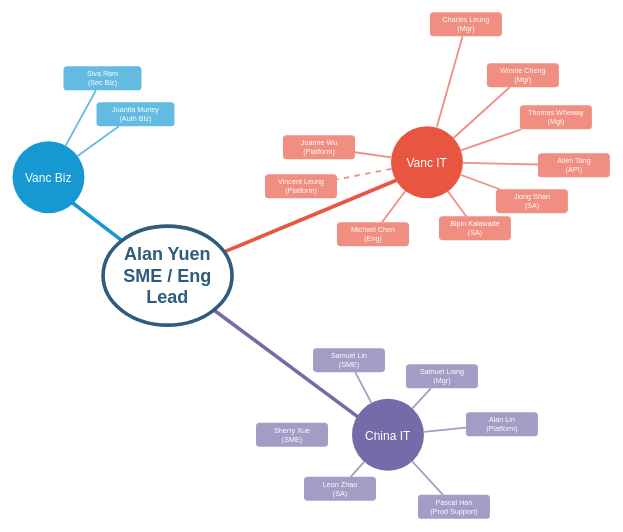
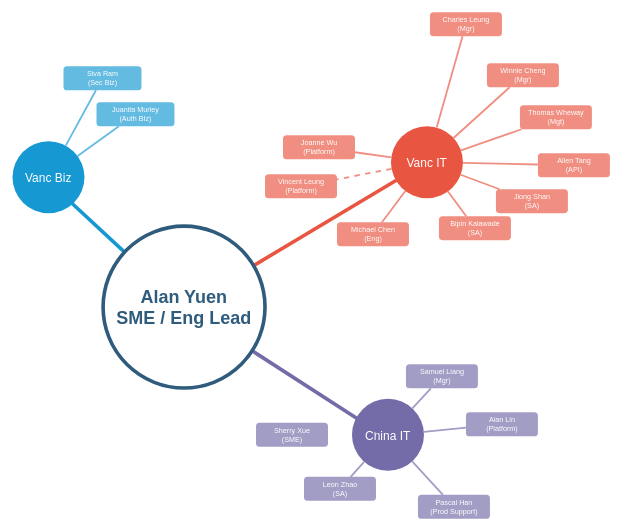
(167, 276) -> (184, 307)
(349, 360) -> none
(363, 388) -> none
